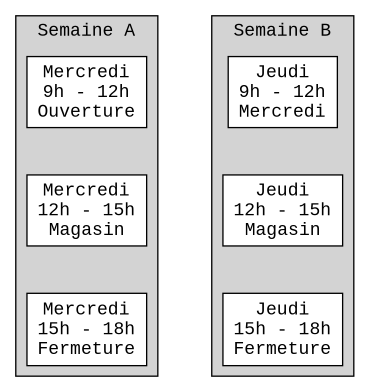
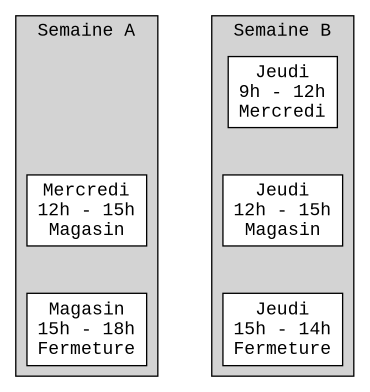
(87, 92) -> none
(87, 329) -> (87, 329)
(283, 329) -> (283, 329)
